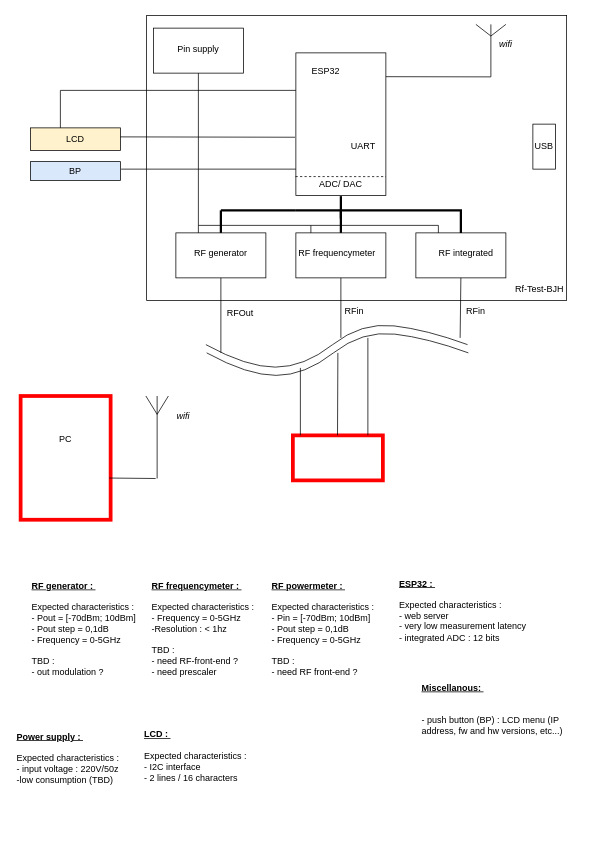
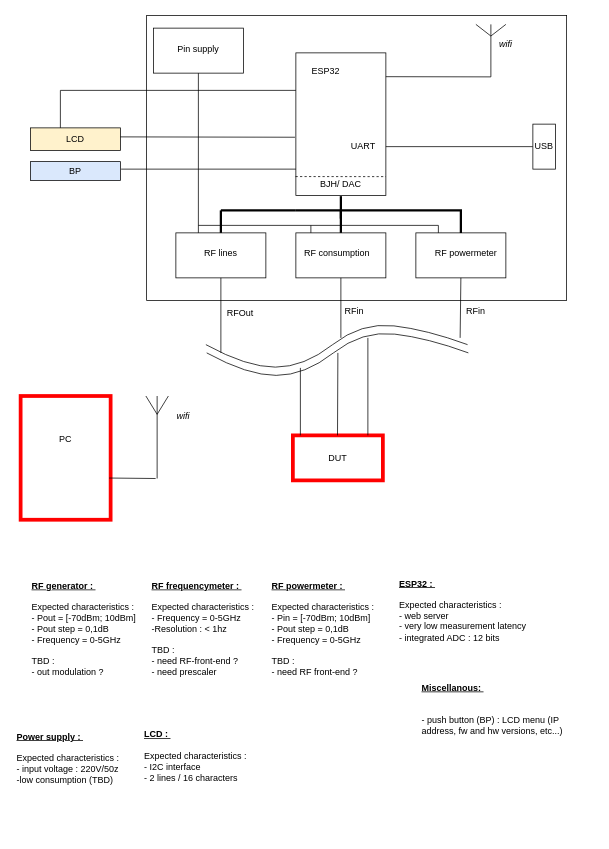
none -> (460, 147)
(341, 184) -> (341, 184)
(221, 253) -> (221, 253)
(337, 253) -> (337, 253)
(466, 253) -> (466, 253)
(540, 289) -> none
none -> (338, 458)
